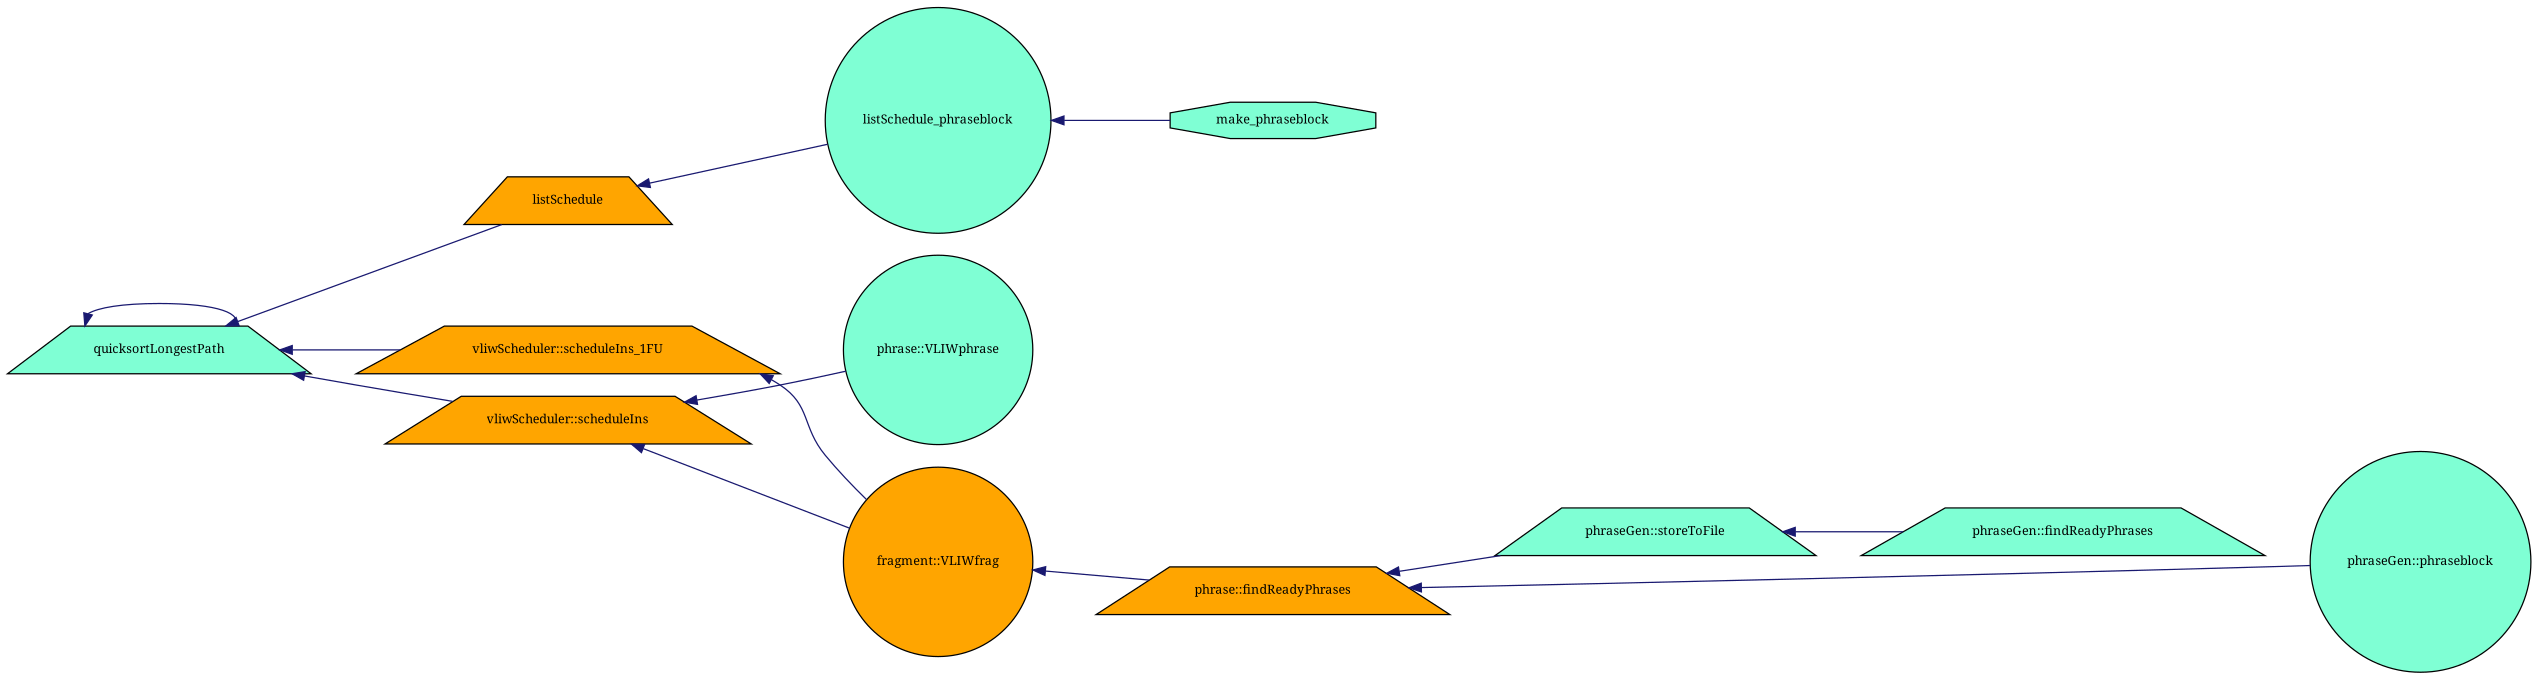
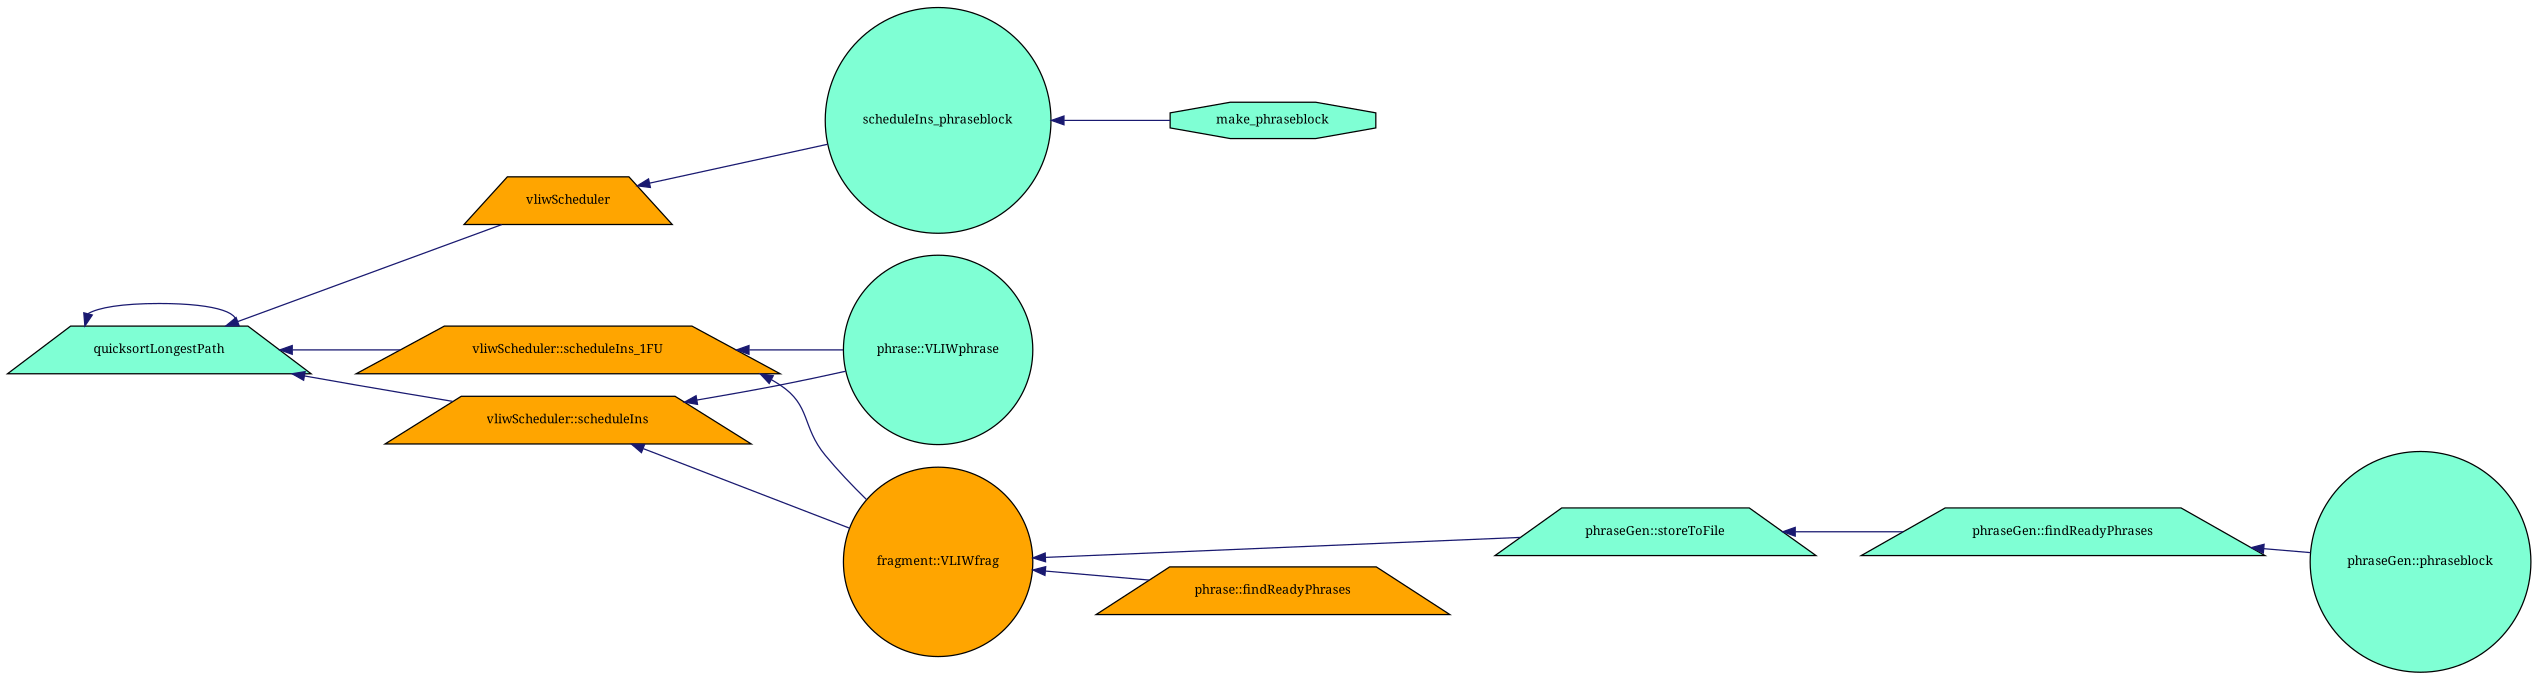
(938, 120) -> (938, 120)
(568, 201) -> (568, 201)
none -> (796, 350)
(1450, 563) -> (1283, 547)
(1866, 577) -> (2287, 551)
